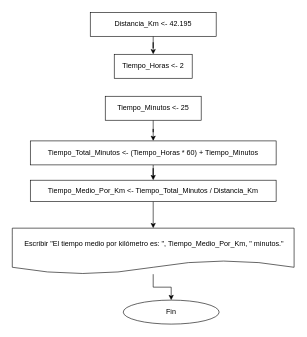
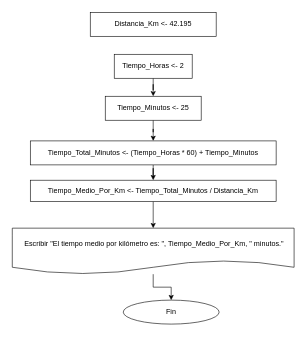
(153, 45) -> none
none -> (153, 87)
